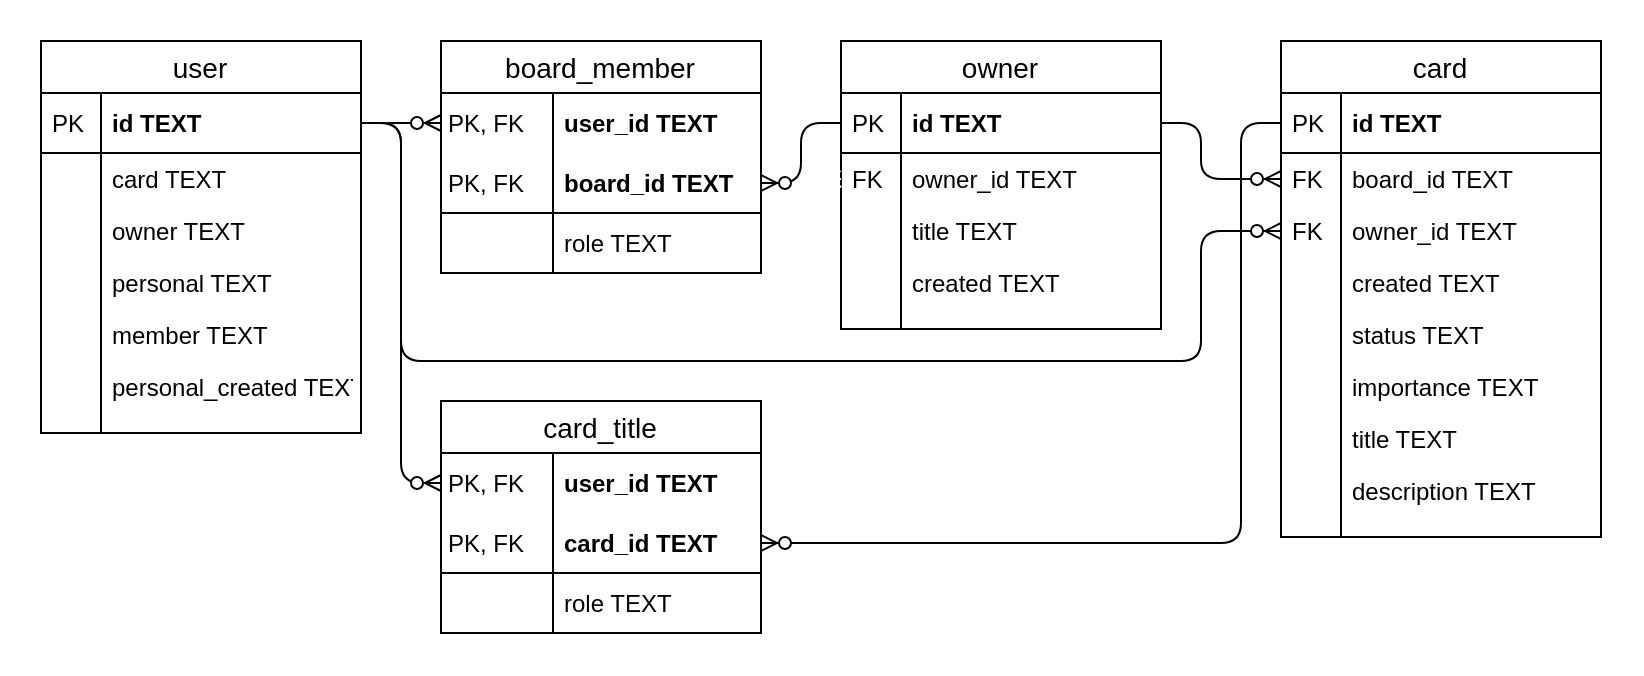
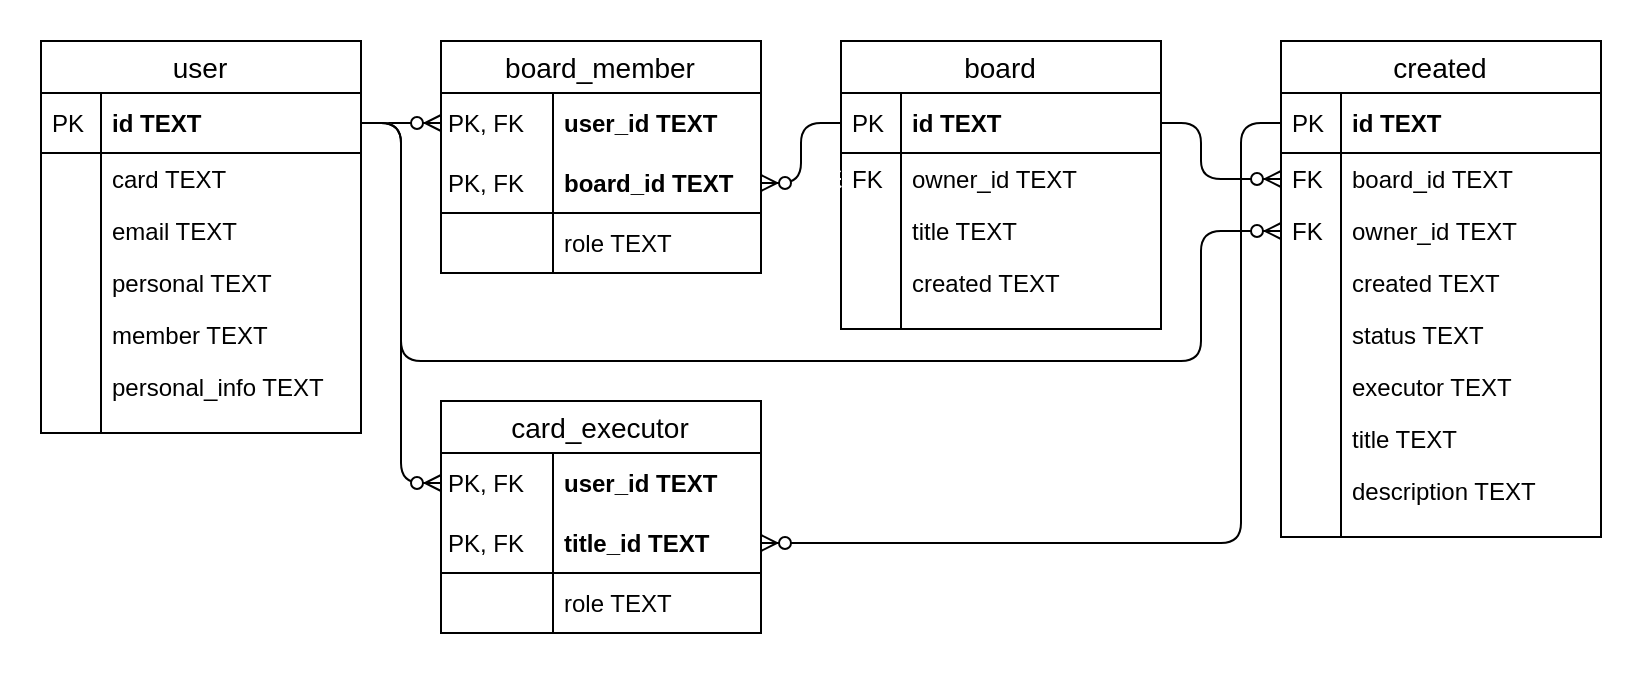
(1000, 69) -> (1000, 69)
(1440, 69) -> (1440, 69)
(176, 232) -> (170, 232)
(247, 388) -> (224, 388)
(1447, 388) -> (1436, 388)
(600, 429) -> (600, 429)
(638, 544) -> (639, 544)
